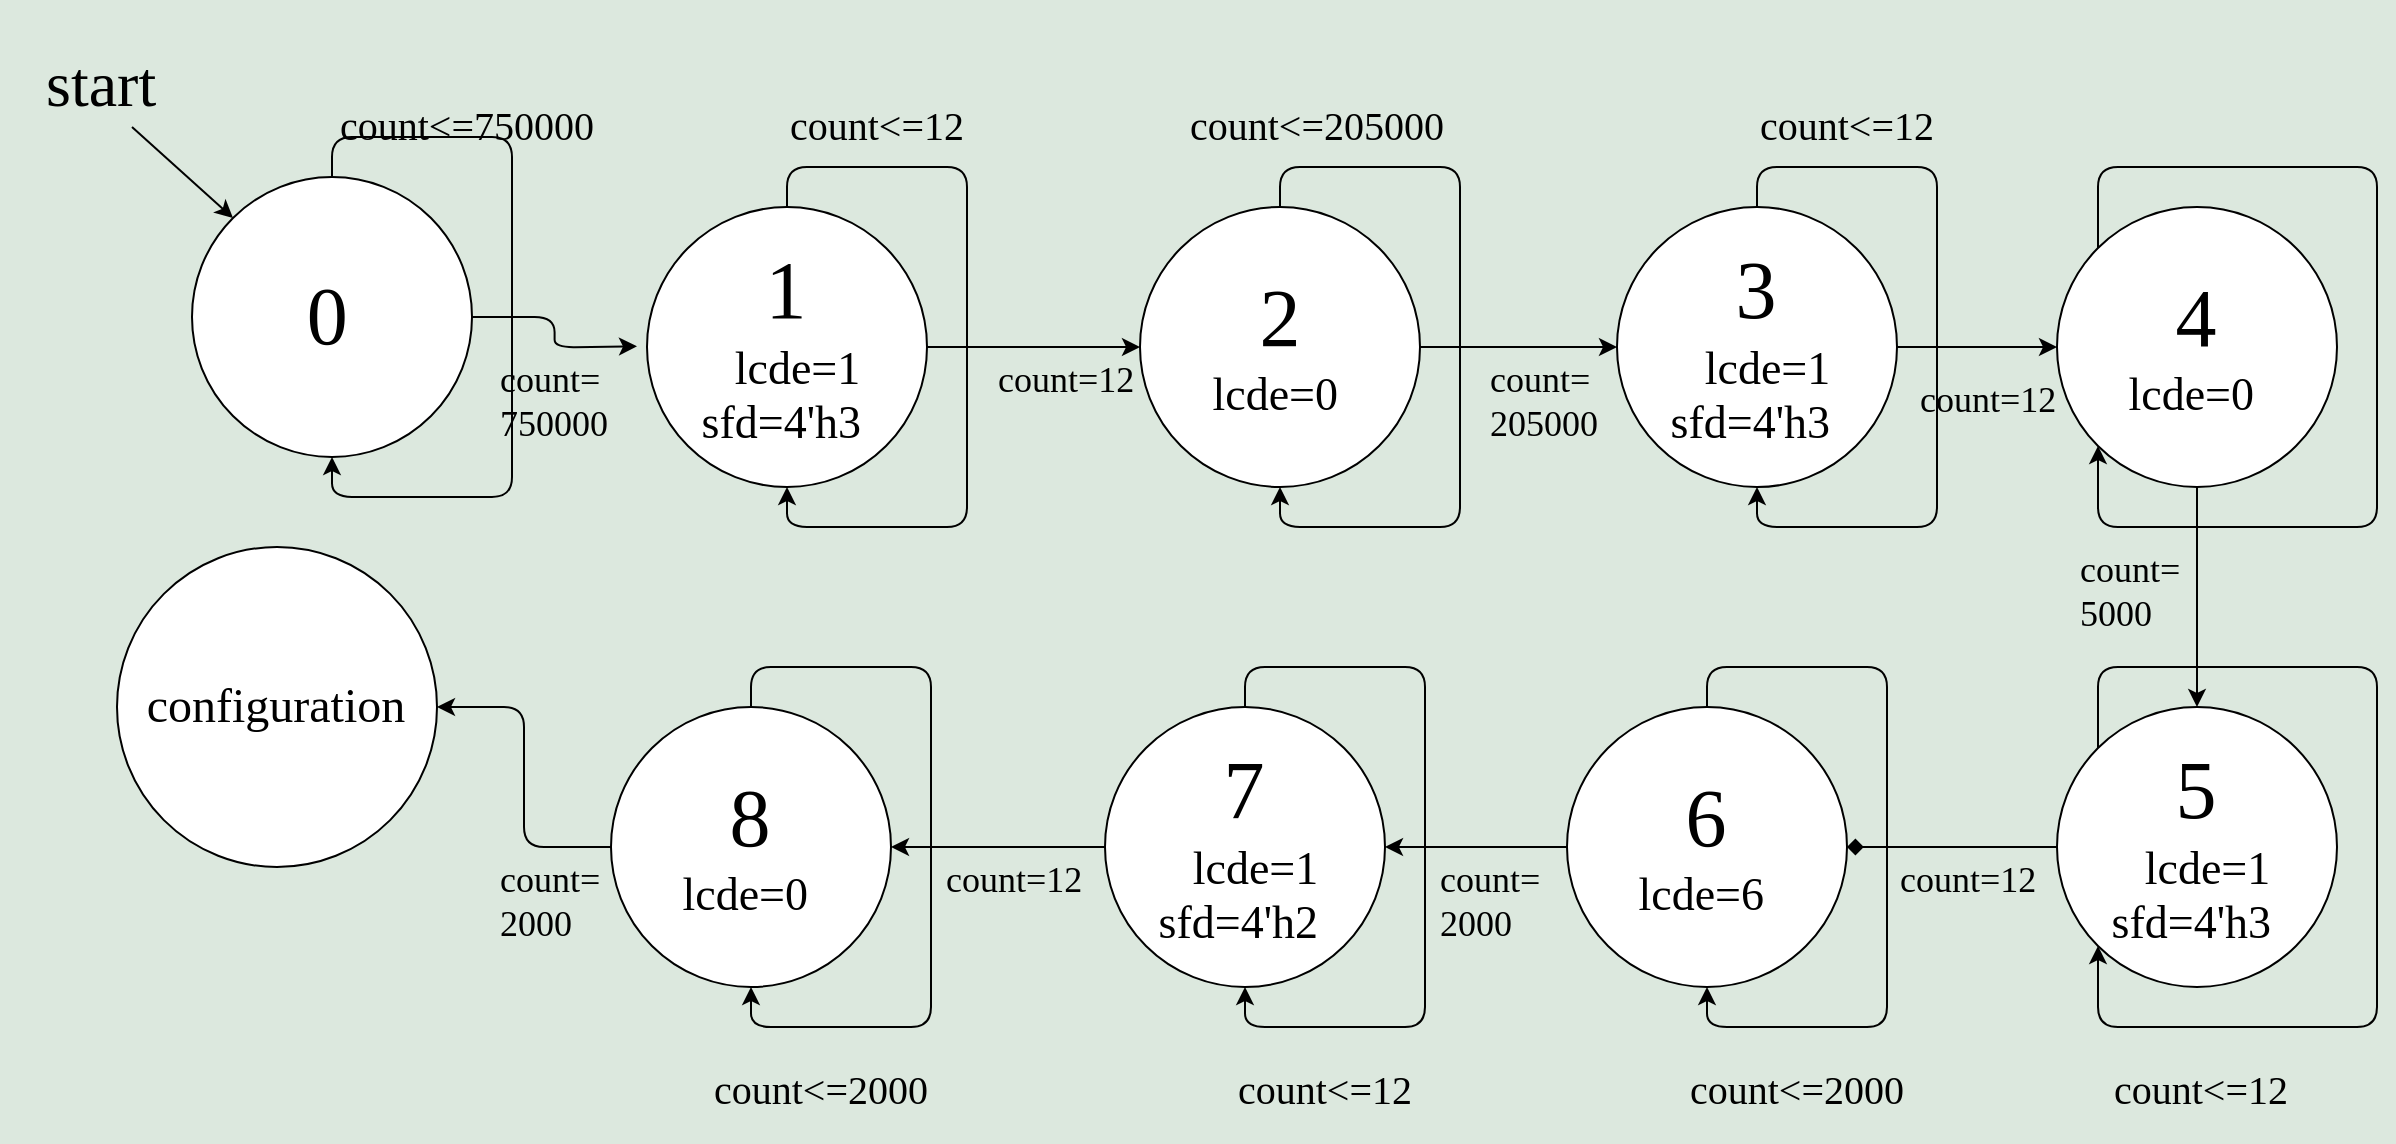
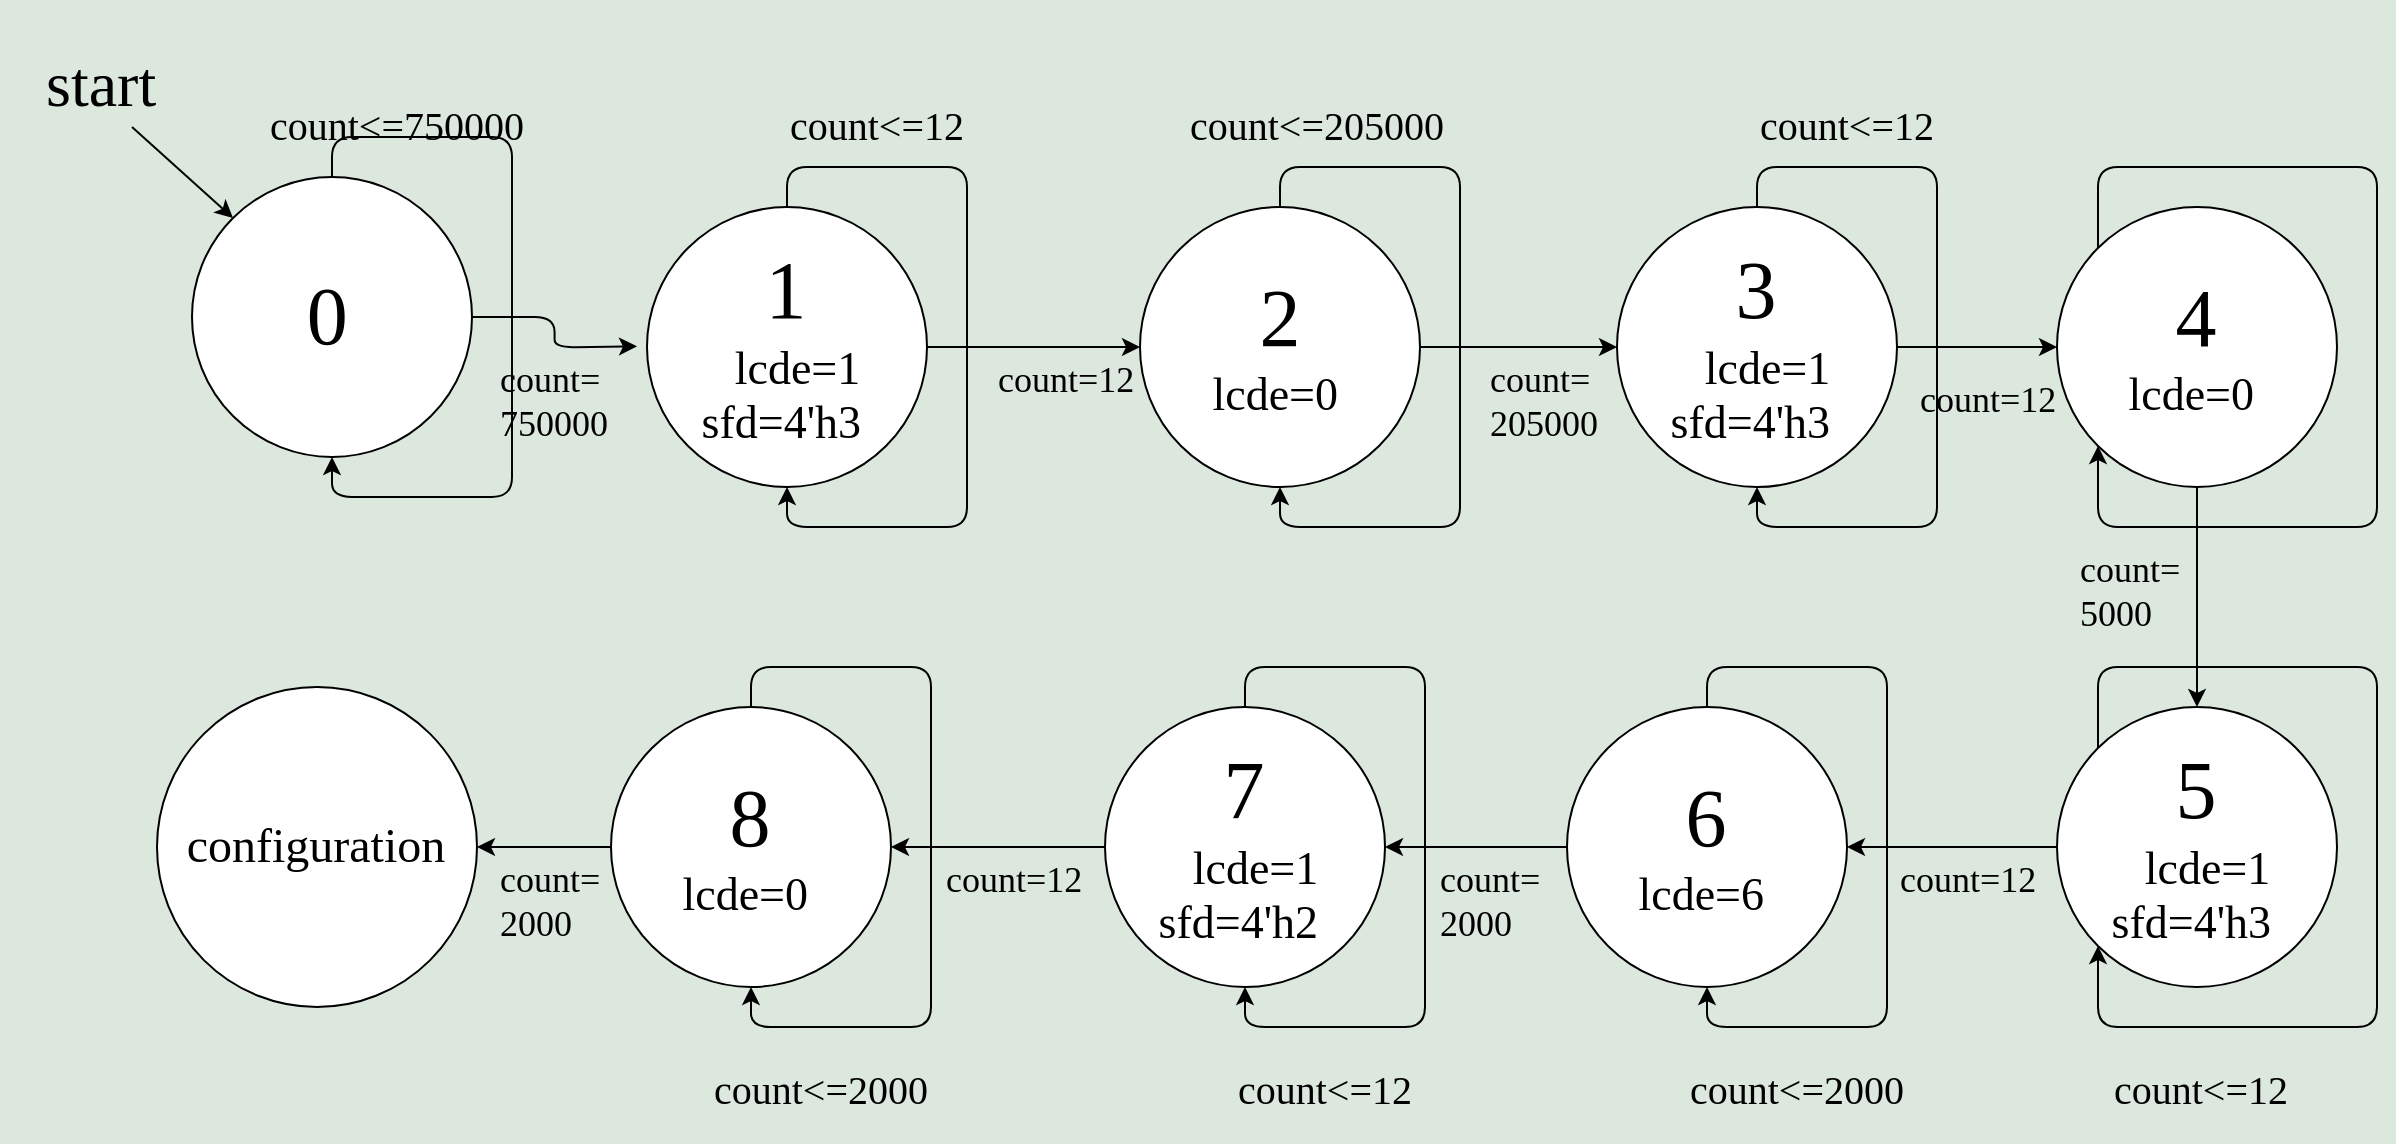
(497, 117) -> (427, 117)
(277, 707) -> (317, 847)
(1863, 847) -> (1862, 847)
